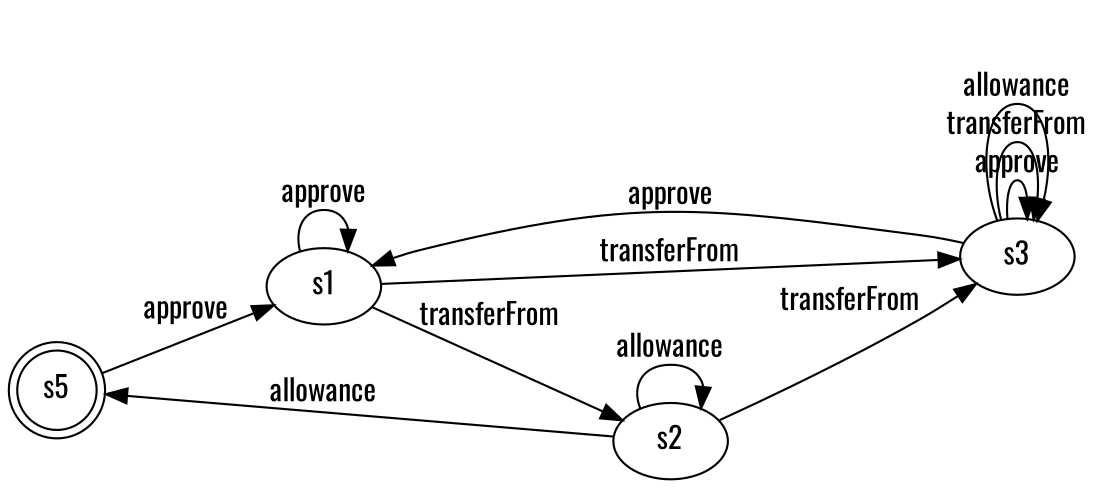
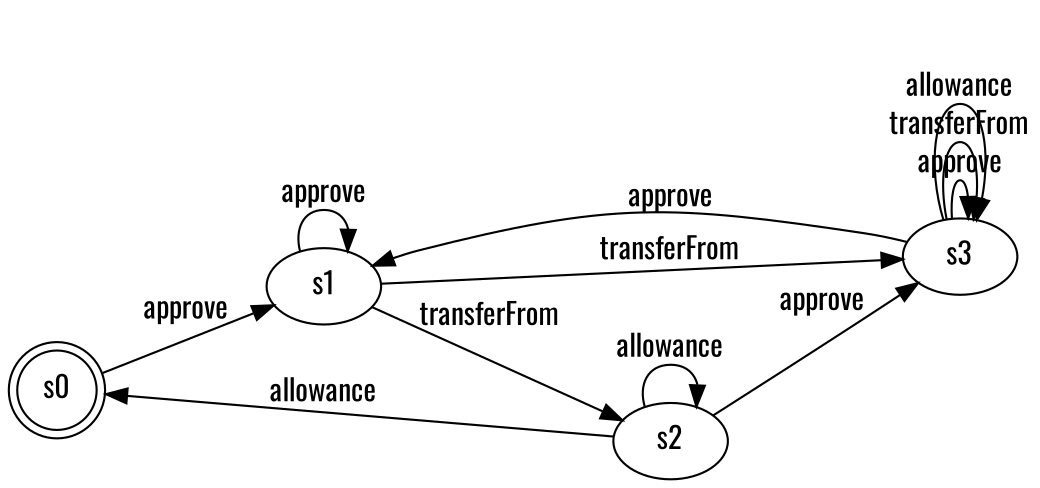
(851, 302) -> (822, 302)
(57, 390) -> (57, 390)
